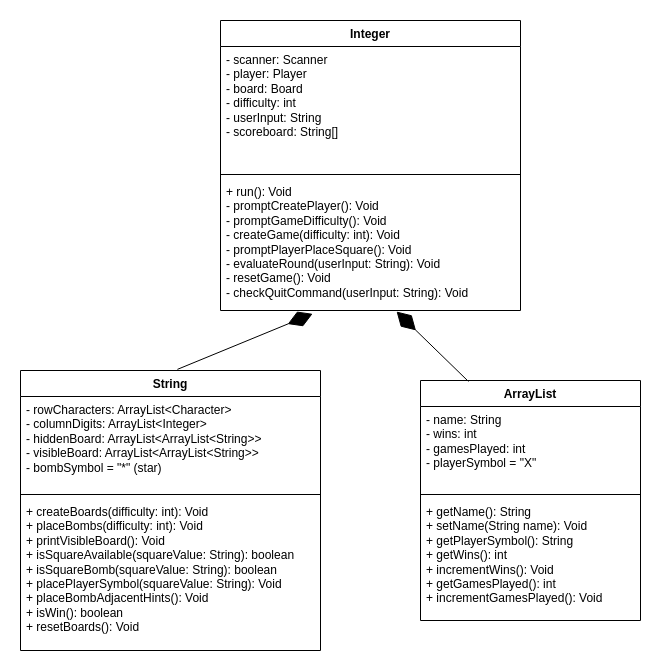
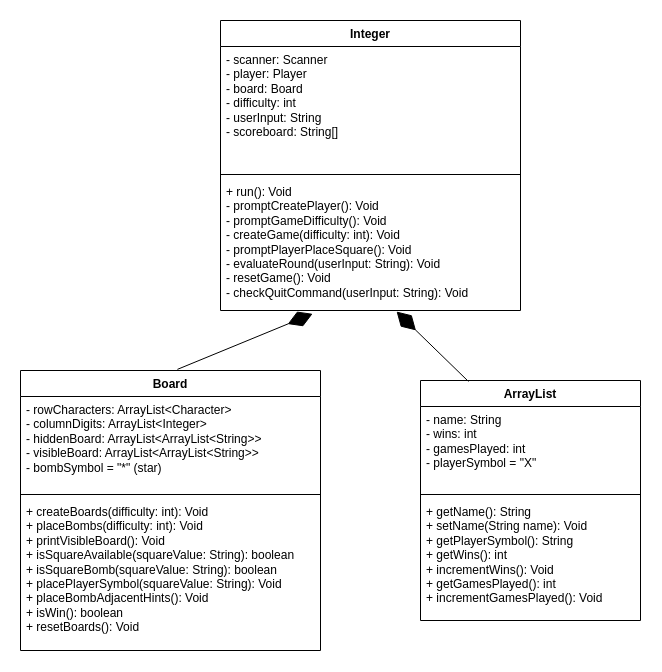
(171, 385) -> (171, 385)
